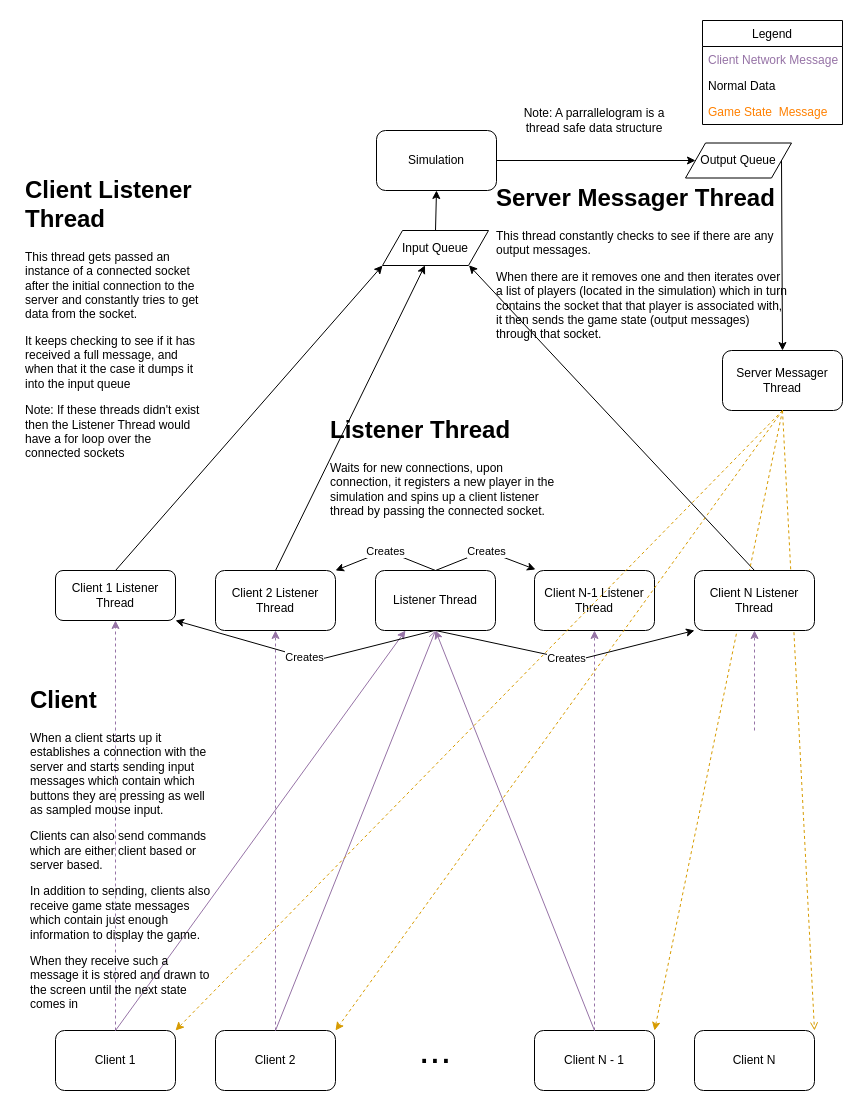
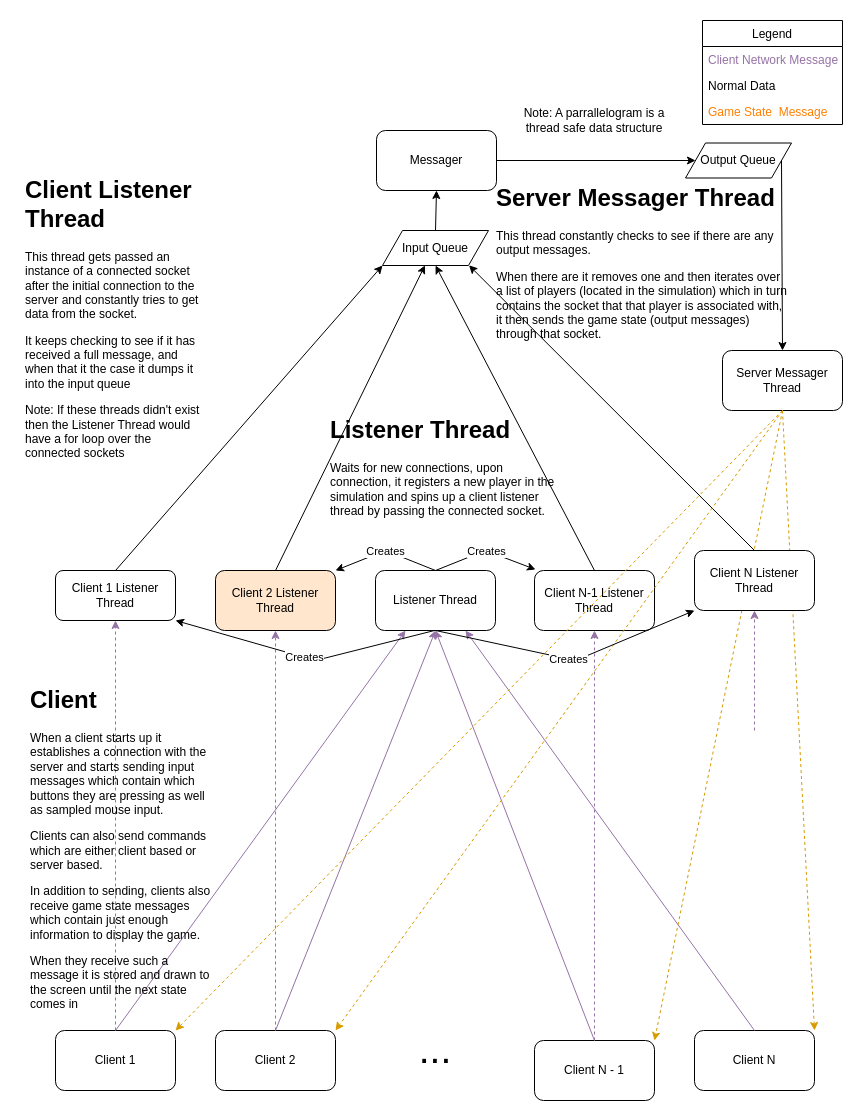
(437, 161) -> (437, 161)
none -> (517, 421)
(276, 601) -> (276, 601)
(755, 601) -> (755, 581)
(433, 636) -> (432, 638)
none -> (612, 833)
(814, 1024) -> (814, 1022)
(595, 1061) -> (595, 1071)
